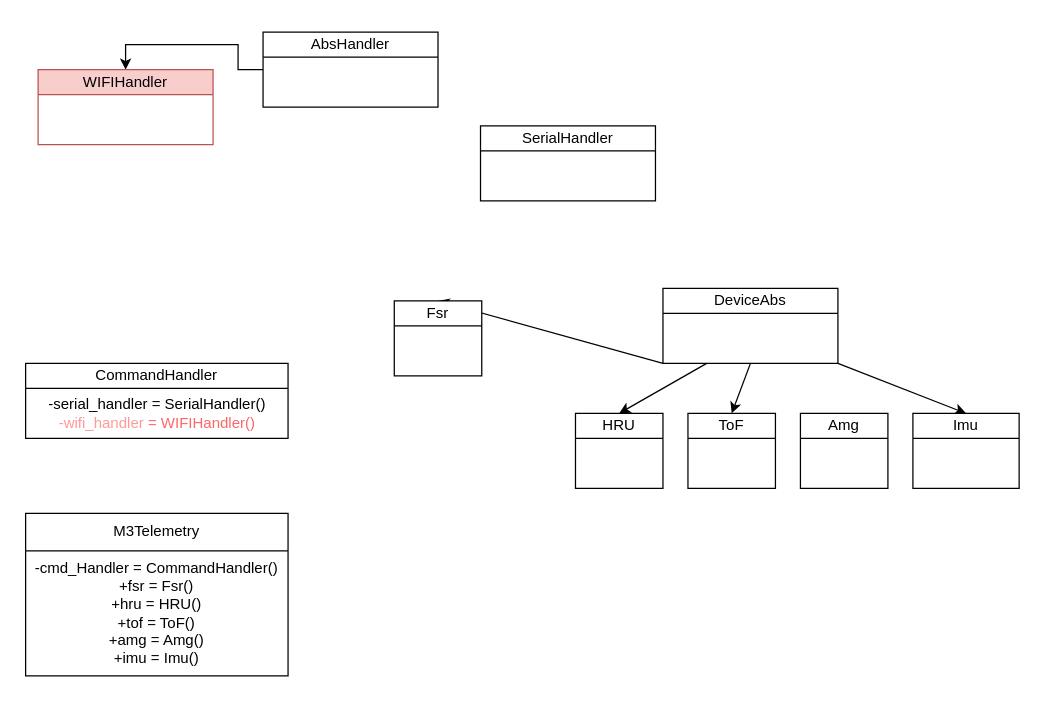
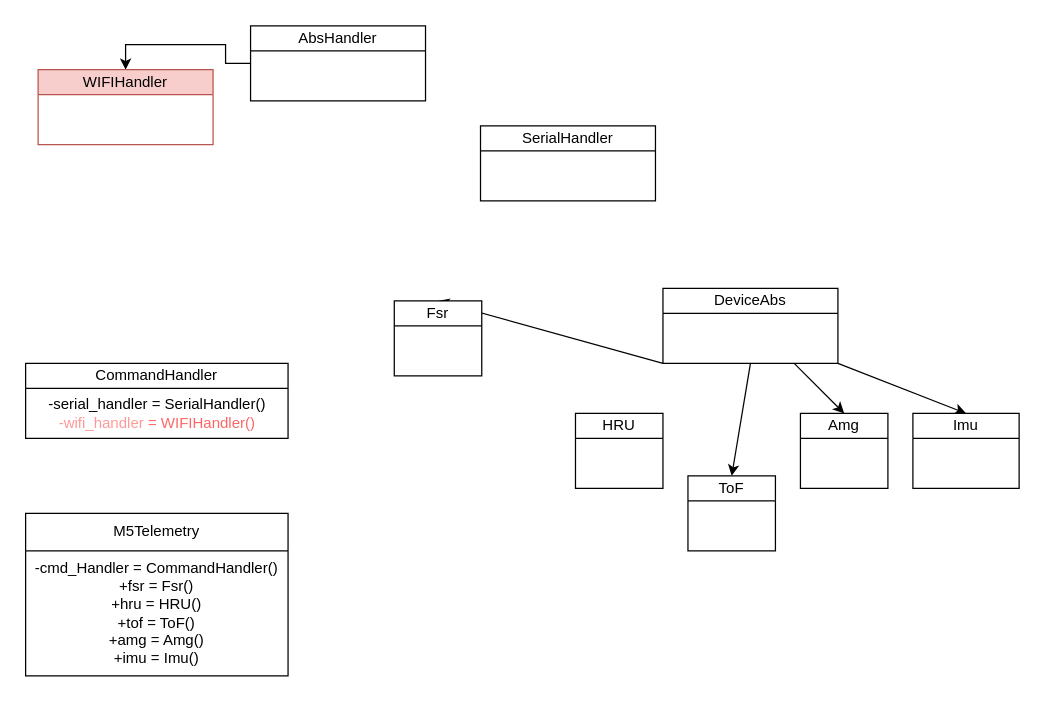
(351, 69) -> (338, 63)
(665, 387) -> none
none -> (818, 387)
(732, 451) -> (732, 513)
(157, 532) -> (157, 532)
